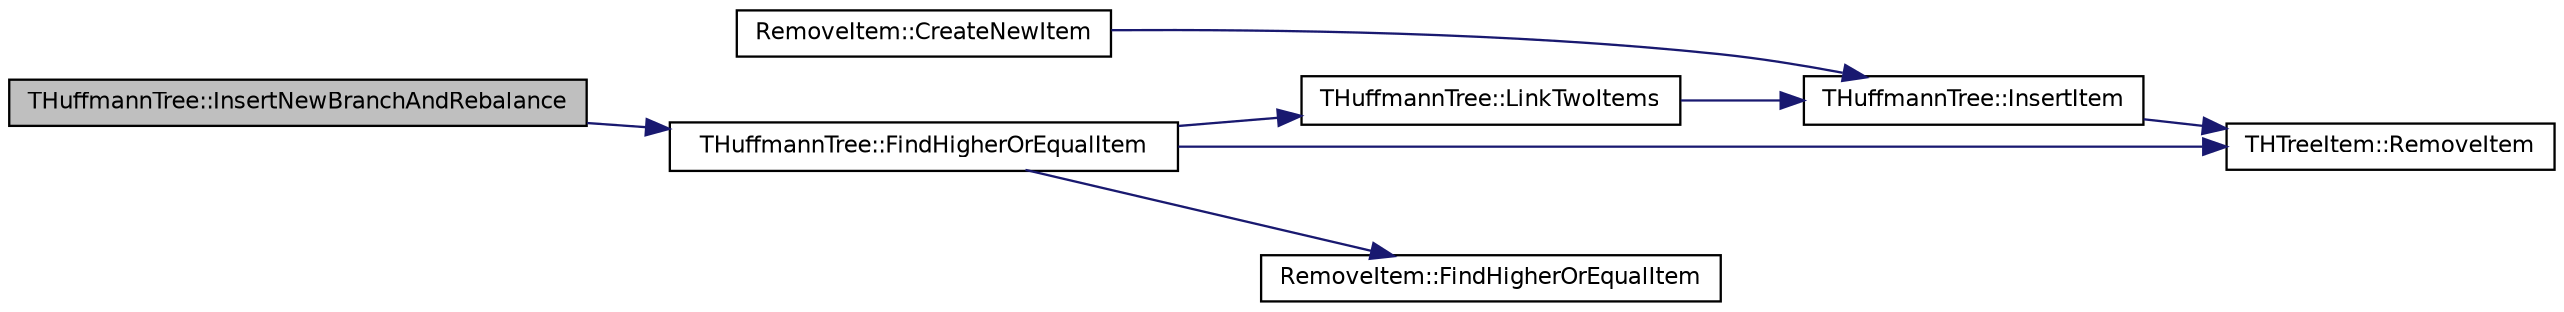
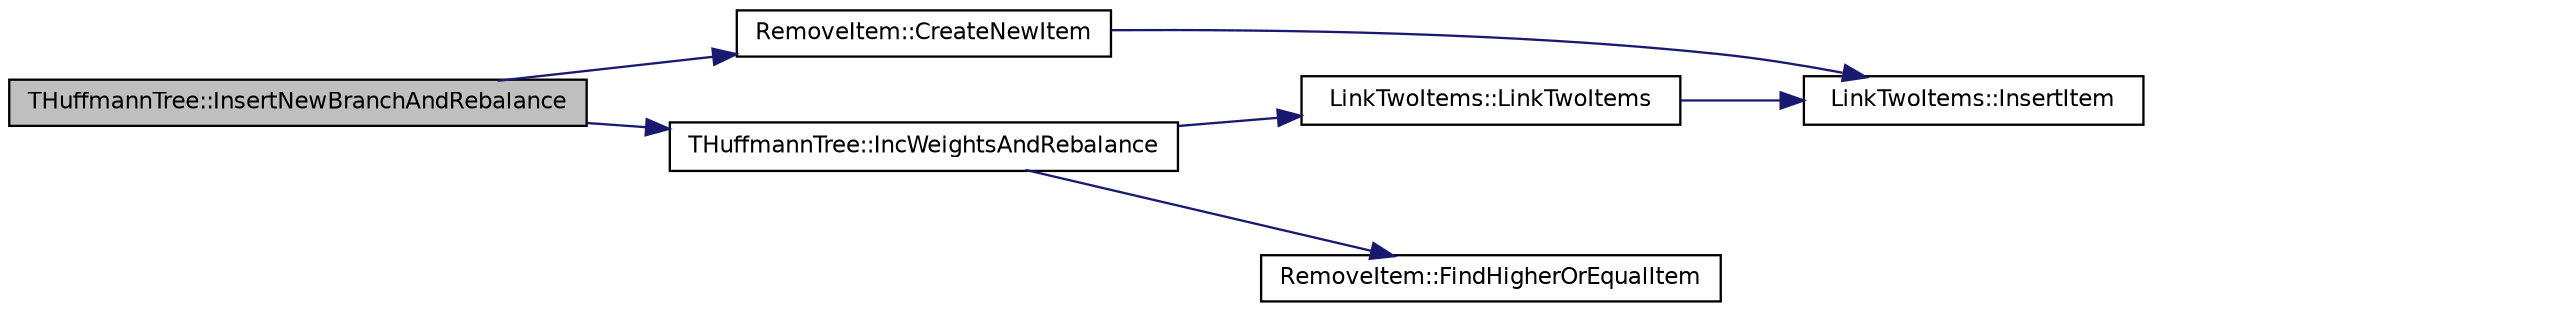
none -> (605, 69)
(1491, 100) -> (1491, 100)
(1974, 100) -> (1974, 100)
(924, 147) -> (924, 147)
(2391, 147) -> none
